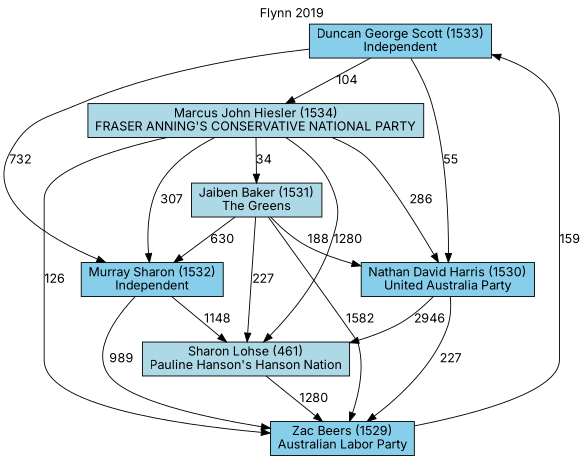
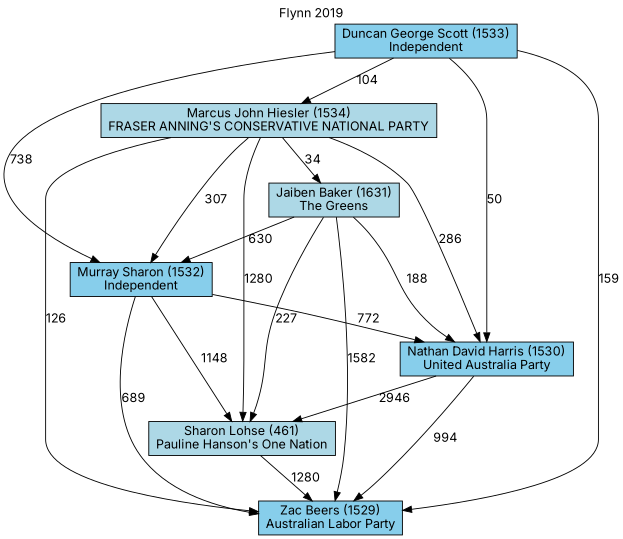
(21, 160) -> (22, 160)
(451, 160) -> (495, 200)
(257, 200) -> (334, 200)
(559, 277) -> (598, 326)
none -> (314, 315)
(122, 359) -> (134, 399)
(246, 359) -> (242, 438)
(451, 359) -> (446, 438)
